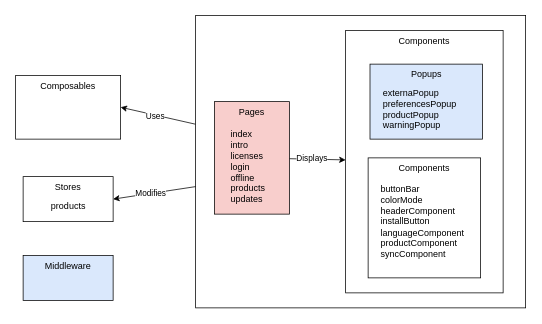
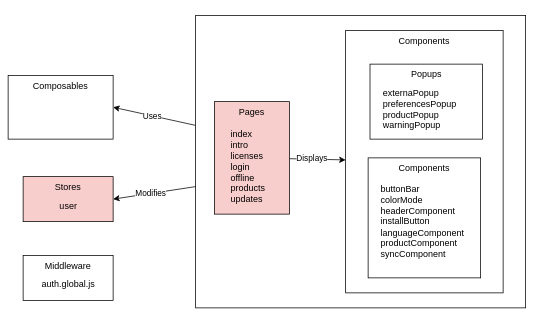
(426, 102) -> (426, 102)
(68, 107) -> (60, 107)
(68, 199) -> (68, 199)
(68, 206) -> (68, 206)
(68, 278) -> (68, 278)
none -> (68, 284)
